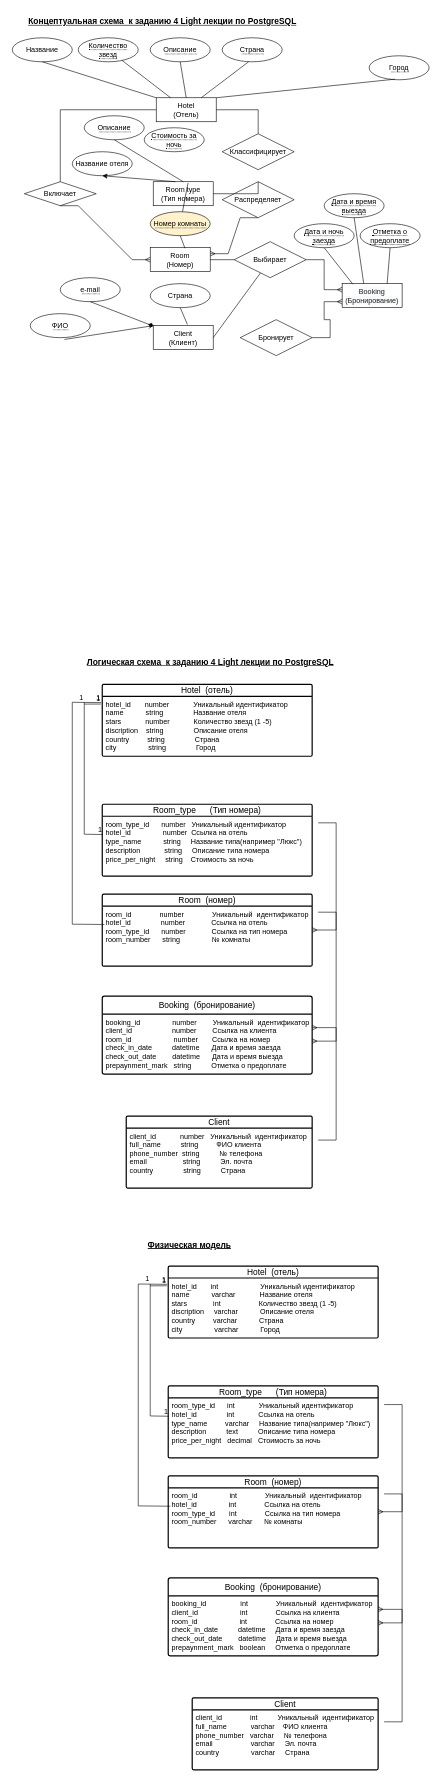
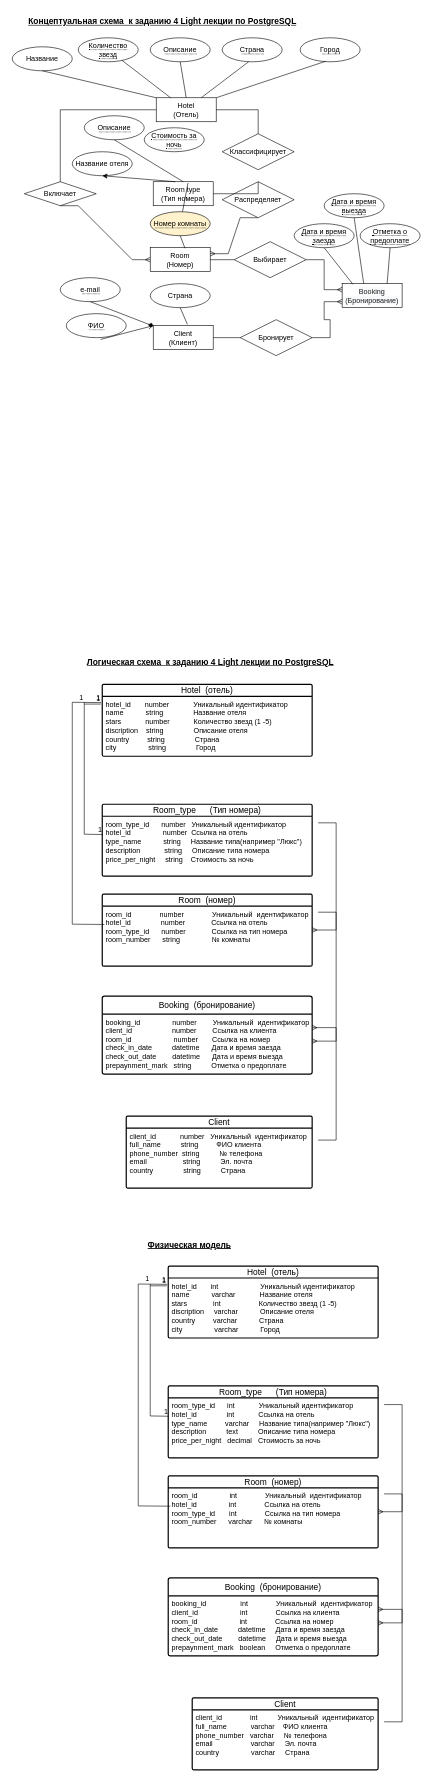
(42, 50) -> (42, 59)
(399, 68) -> (330, 50)
(324, 236) -> (324, 236)
(237, 305) -> (226, 338)
(60, 326) -> (96, 326)
